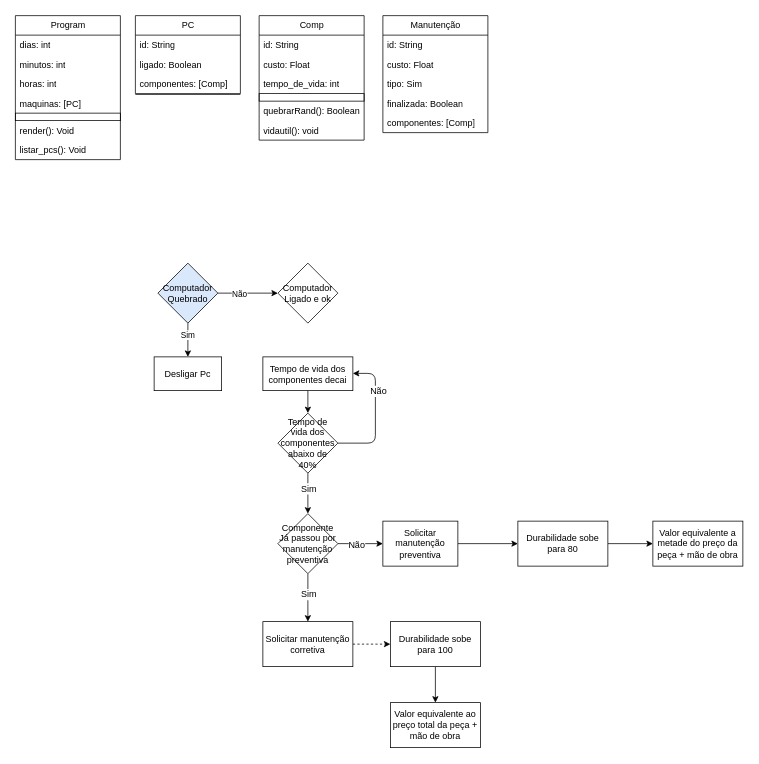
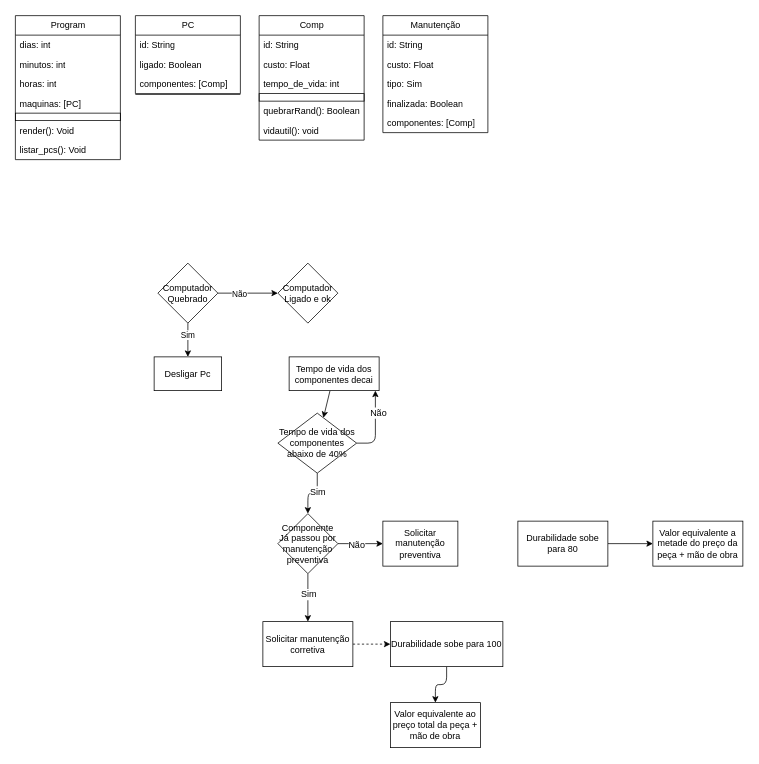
(188, 293) -> (188, 293)
(308, 374) -> (334, 374)
(308, 443) -> (317, 443)
(485, 543) -> none
(435, 644) -> (447, 644)
